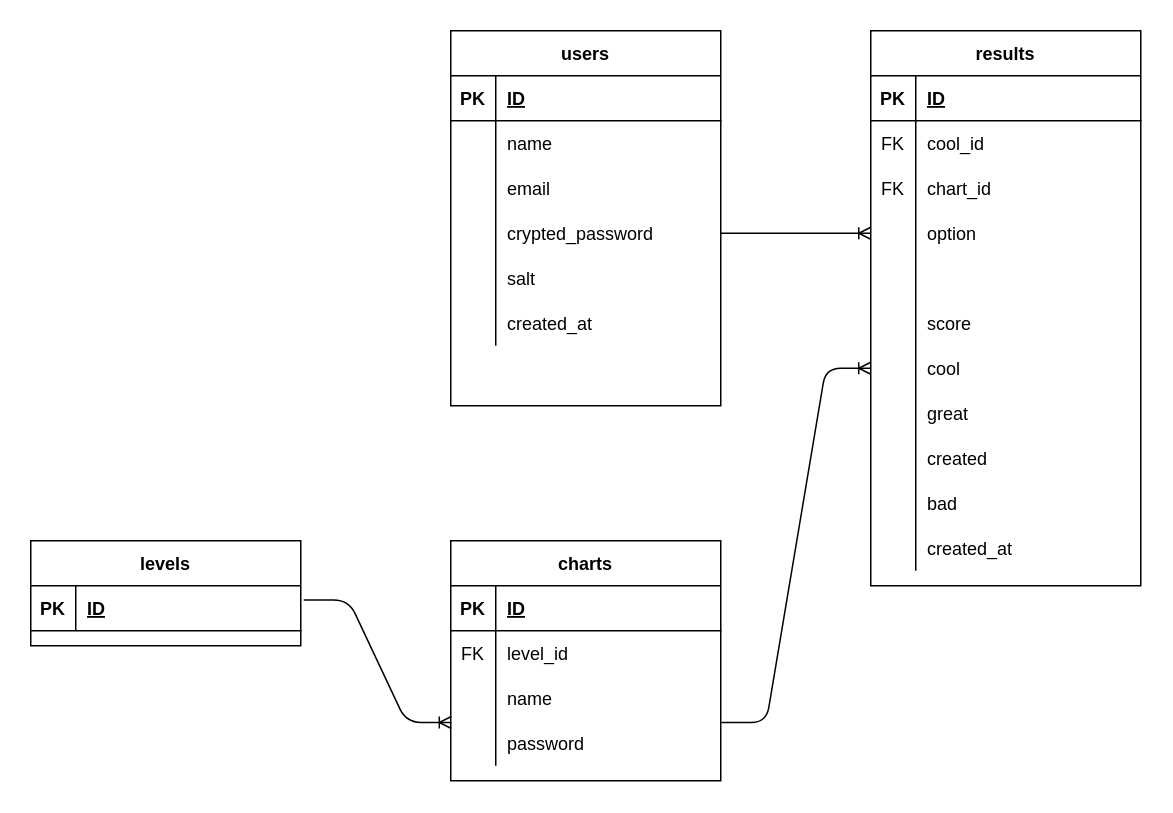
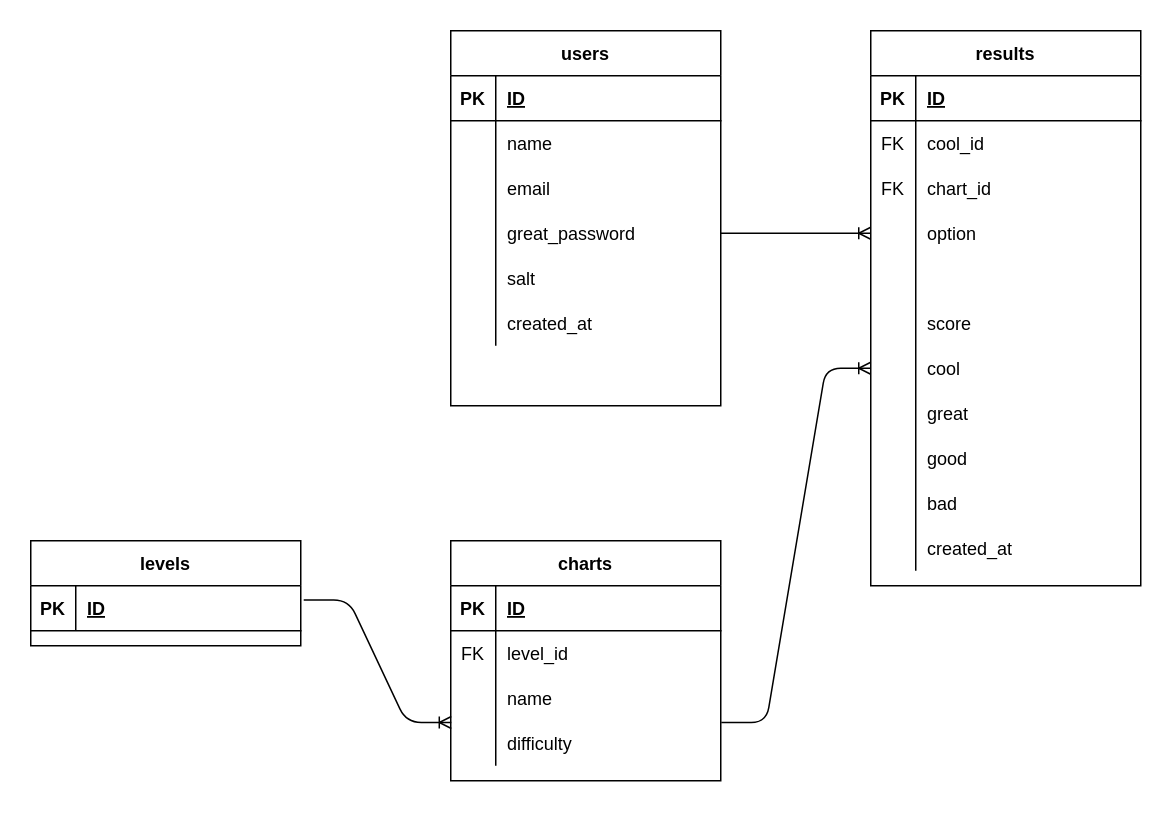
(588, 234) -> (578, 234)
(962, 459) -> (947, 459)
(547, 744) -> (550, 744)
